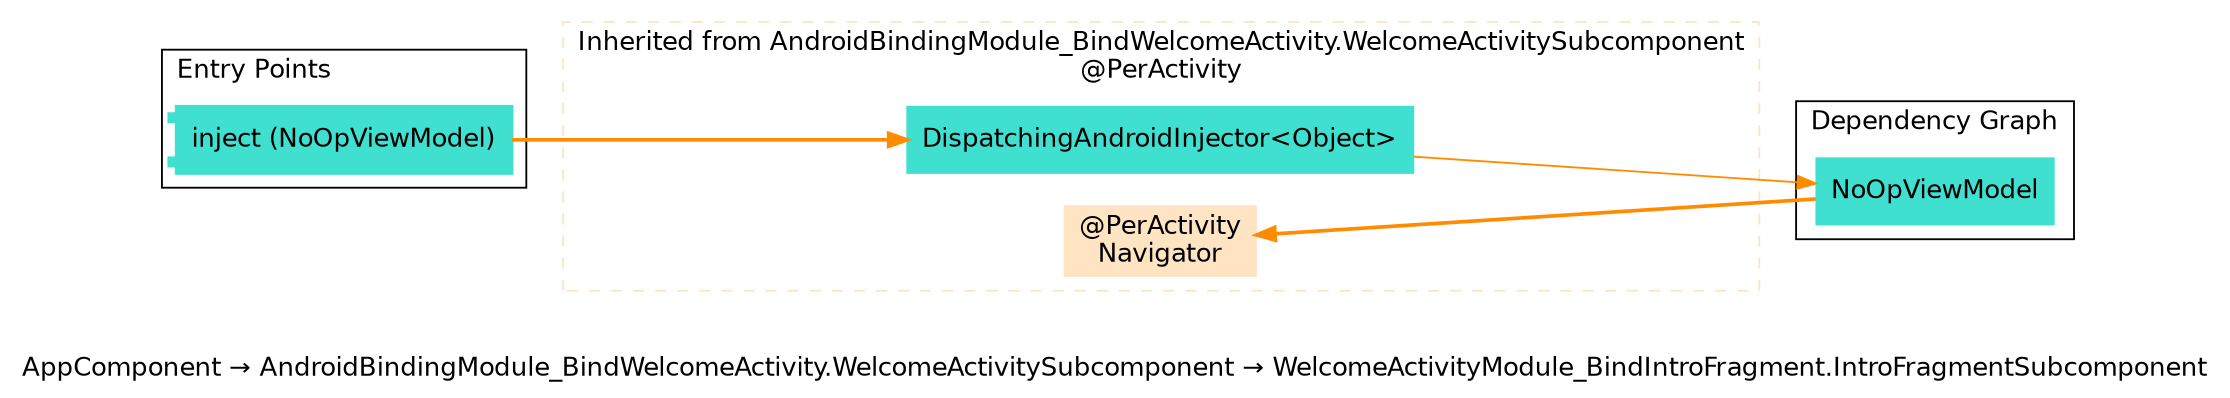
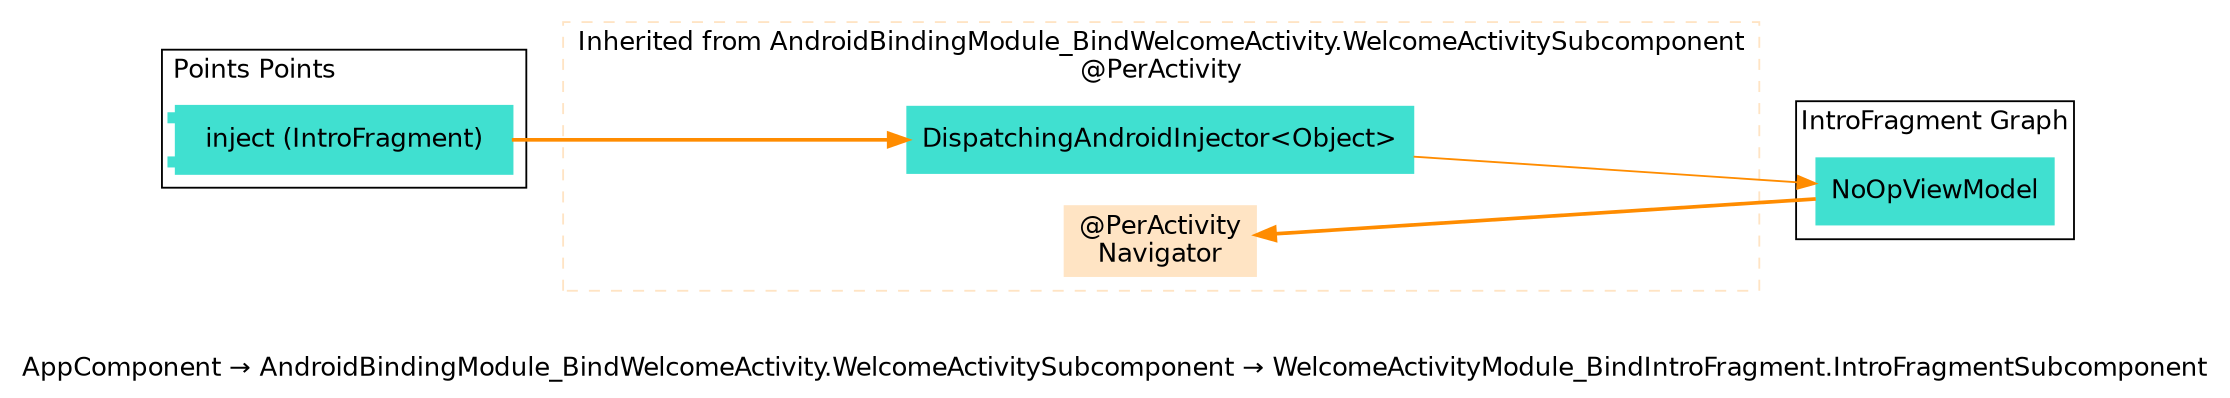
(255, 71) -> (255, 71)
(1935, 122) -> (1935, 122)
(344, 140) -> (344, 140)
